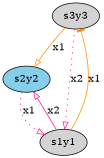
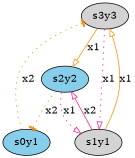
(77, 79) -> (109, 79)
(88, 83) -> (120, 84)
none -> (27, 142)
